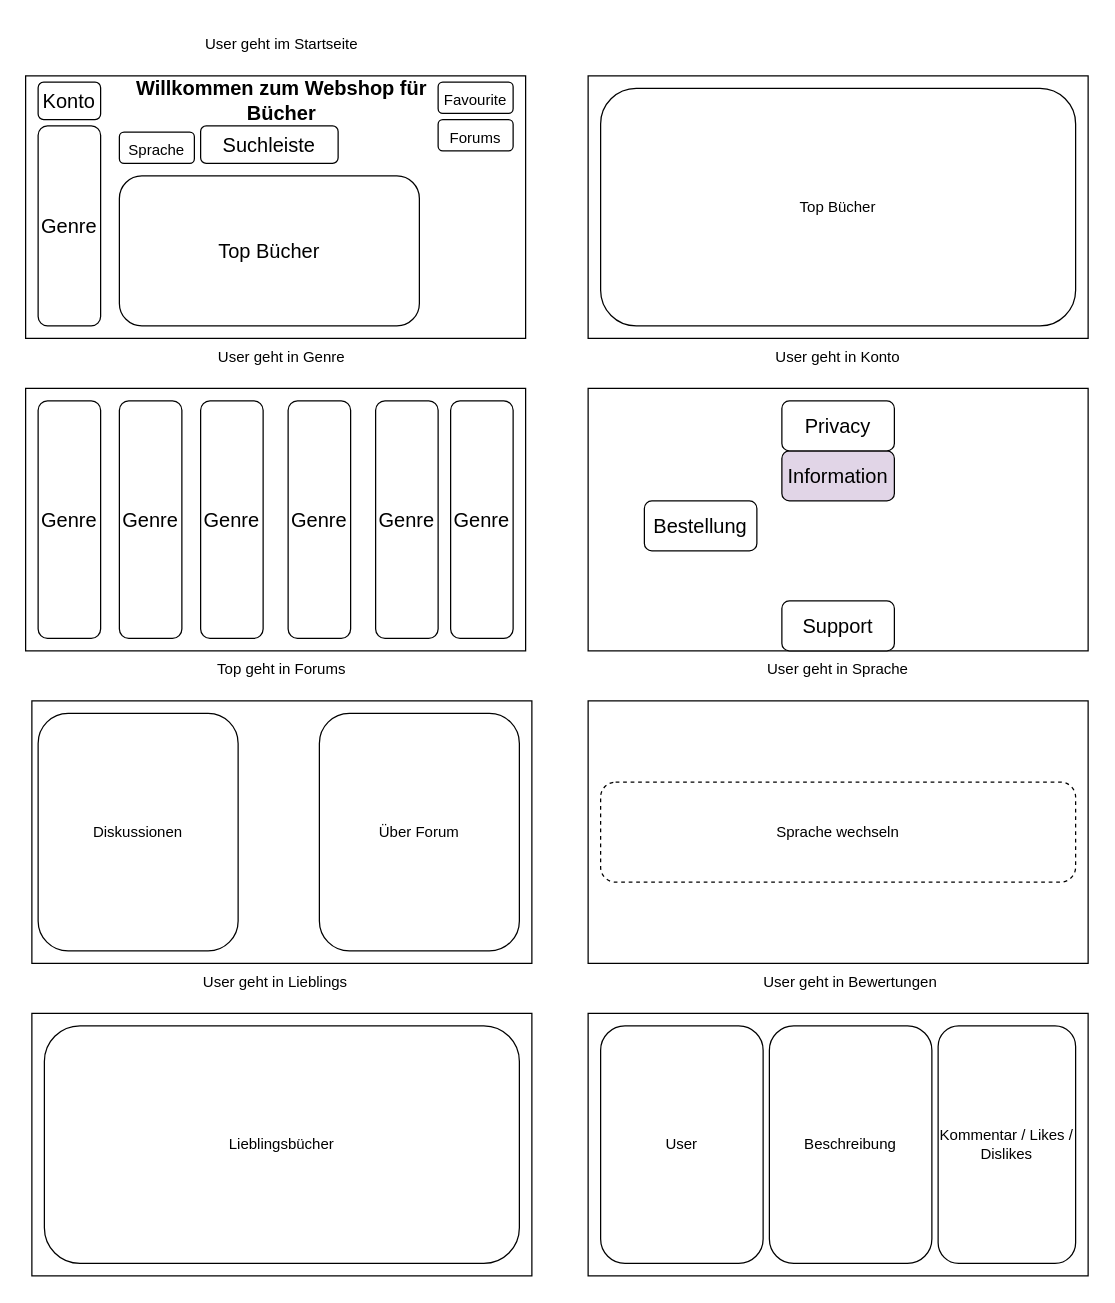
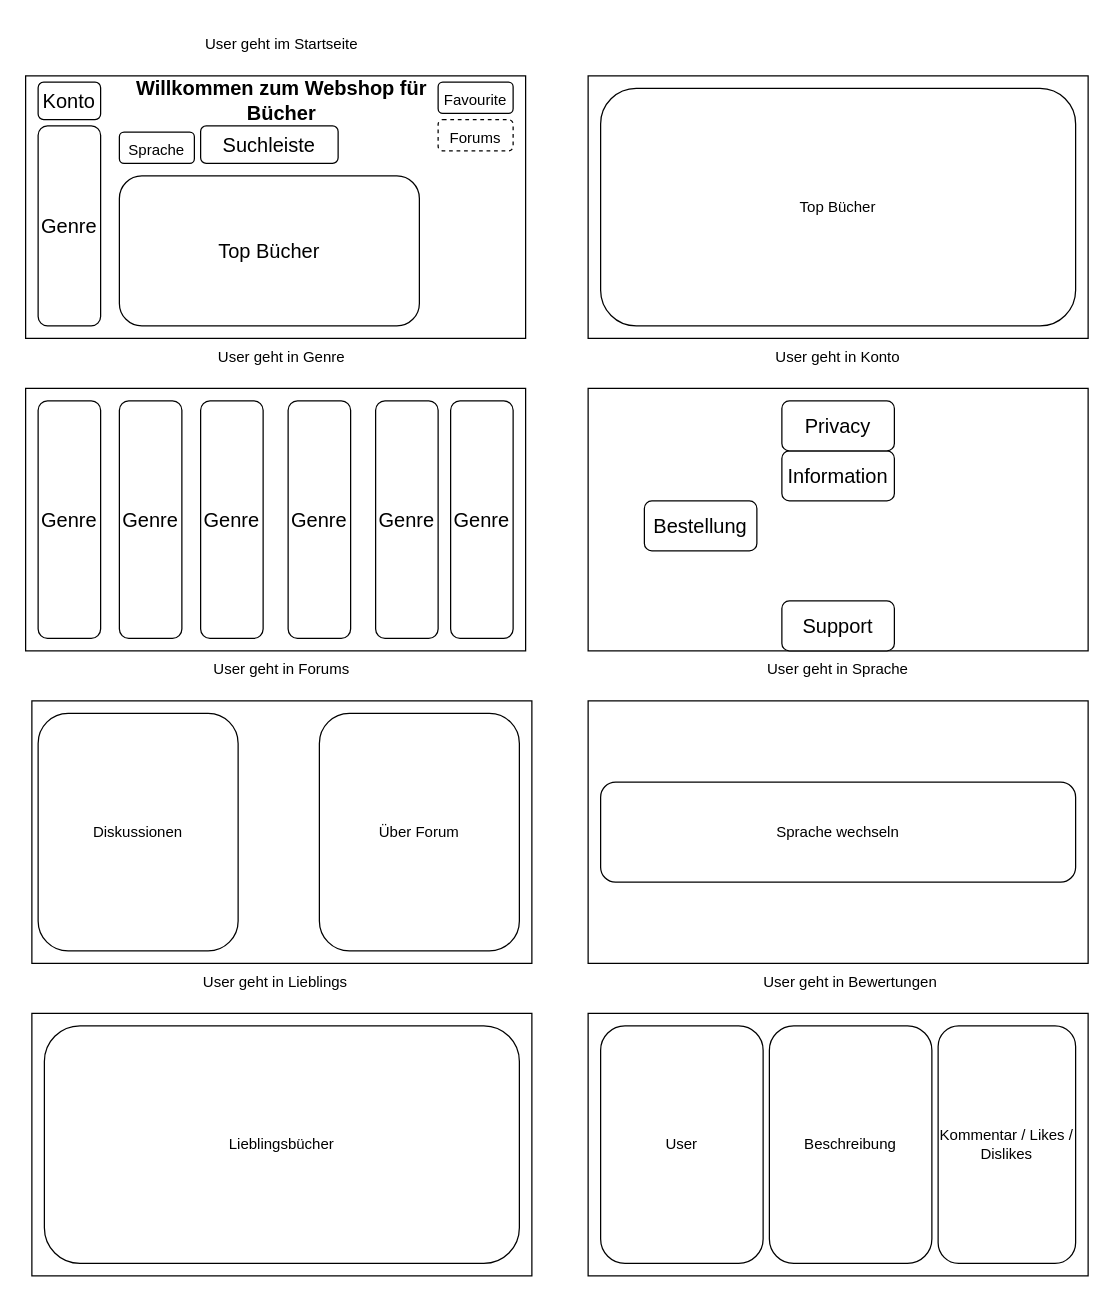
(476, 135) -> (476, 135)
(838, 476) -> (838, 476)
(282, 669) -> (282, 669)
(838, 832) -> (838, 832)
